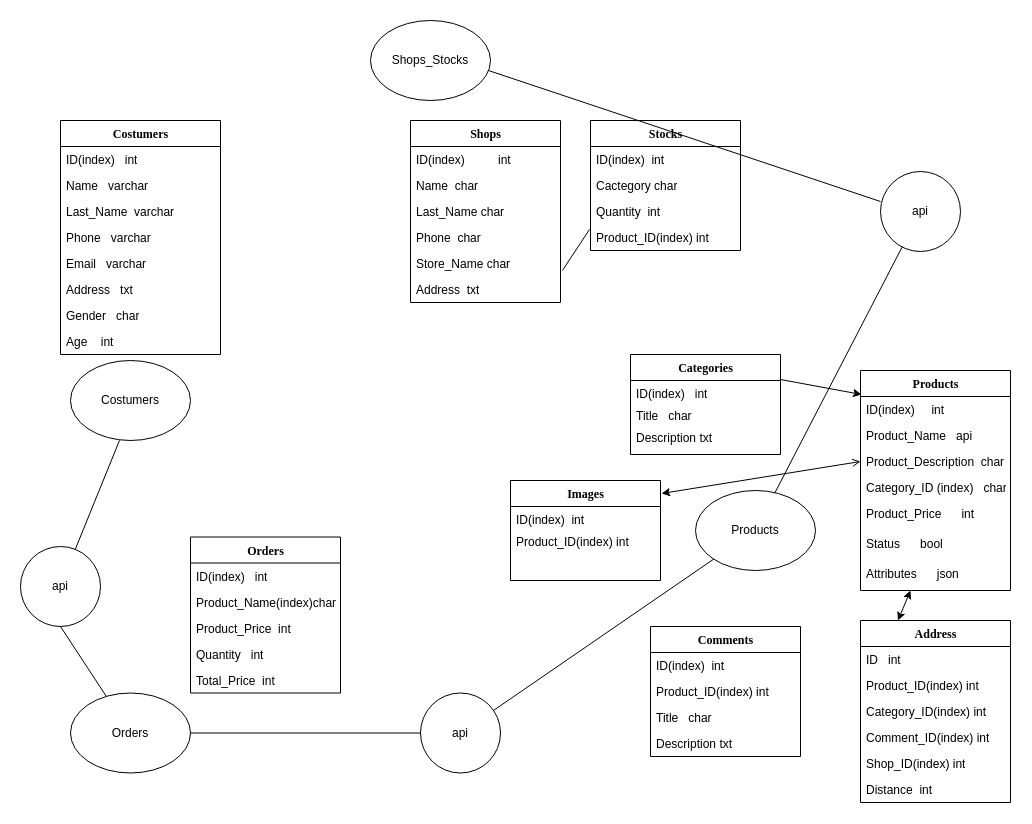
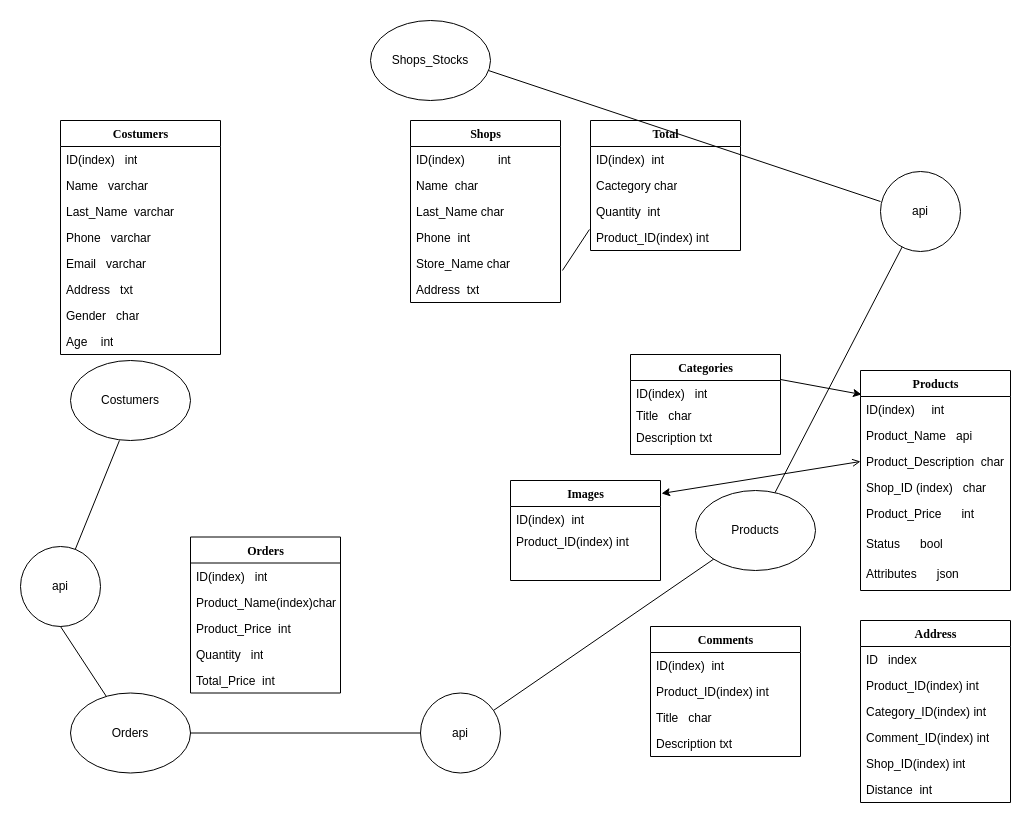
(666, 135) -> (666, 135)
(450, 239) -> (445, 239)
(937, 496) -> (937, 496)
(904, 606) -> none
(887, 661) -> (894, 661)
